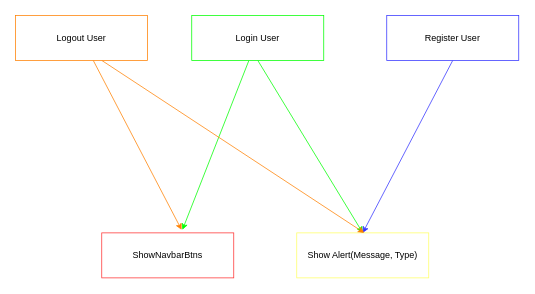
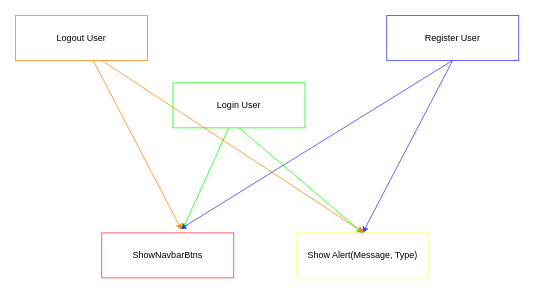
(258, 38) -> (239, 105)
none -> (317, 144)
